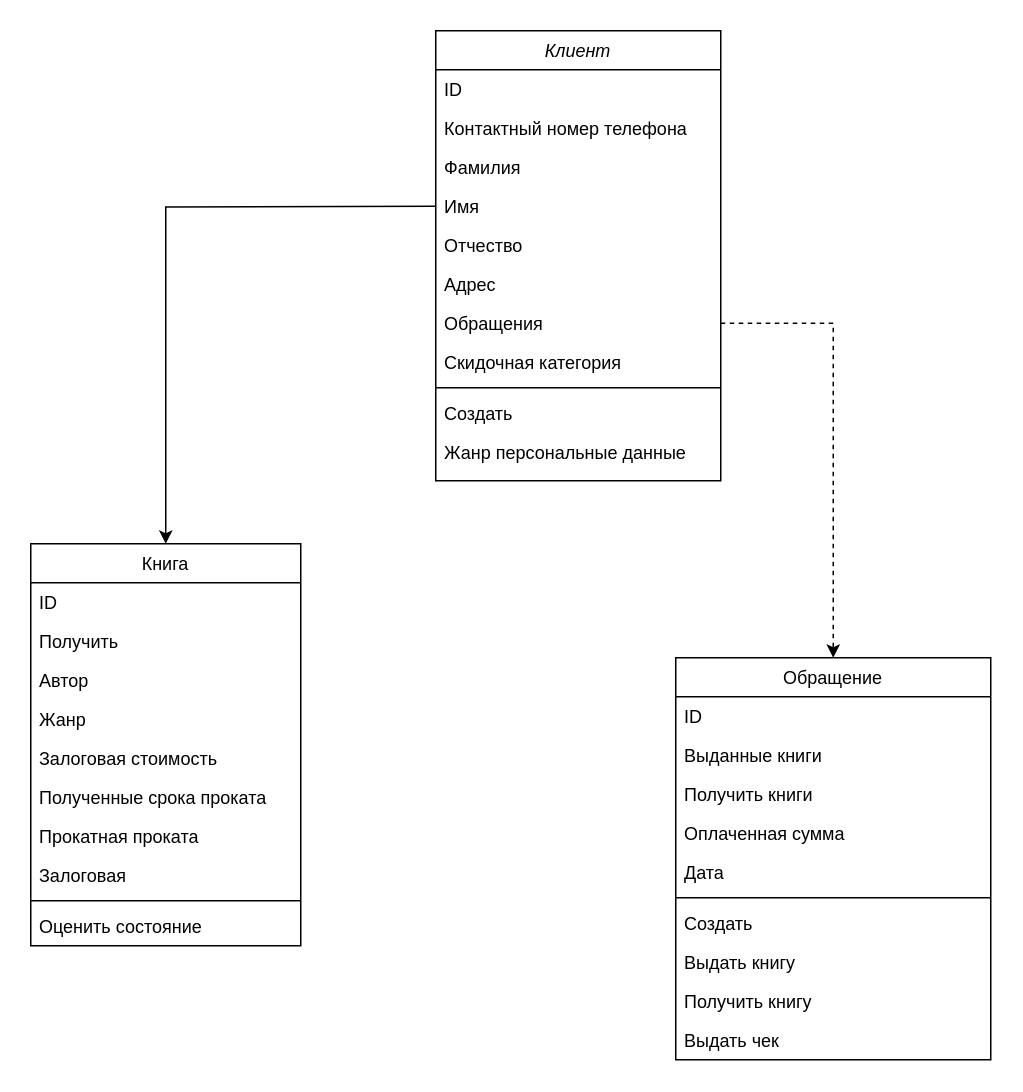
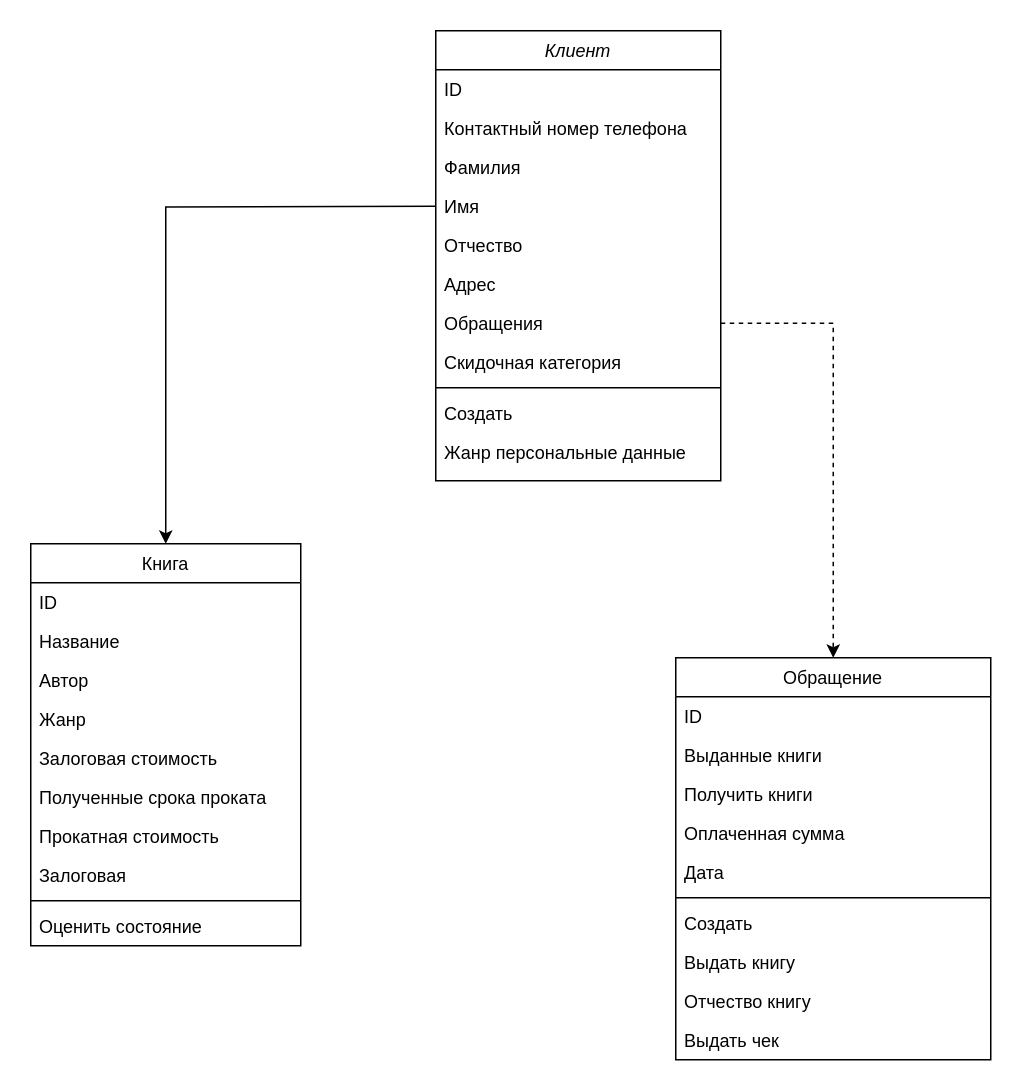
(79, 642) -> (79, 642)
(122, 837) -> (132, 837)
(752, 1002) -> (752, 1002)
